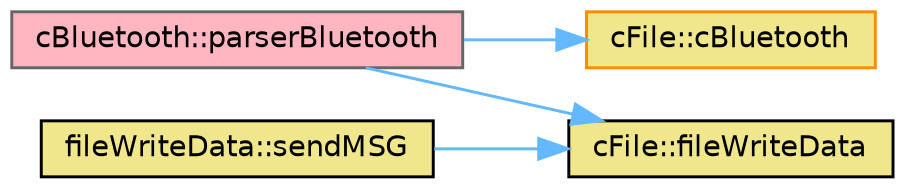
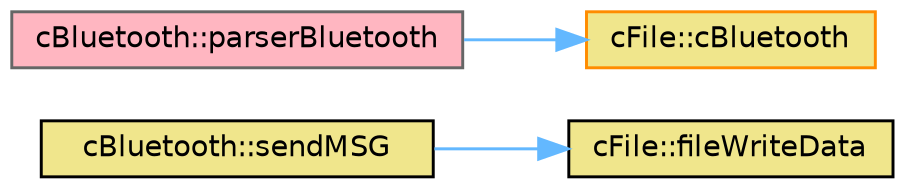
(469, 91) -> none
(237, 149) -> (237, 149)
